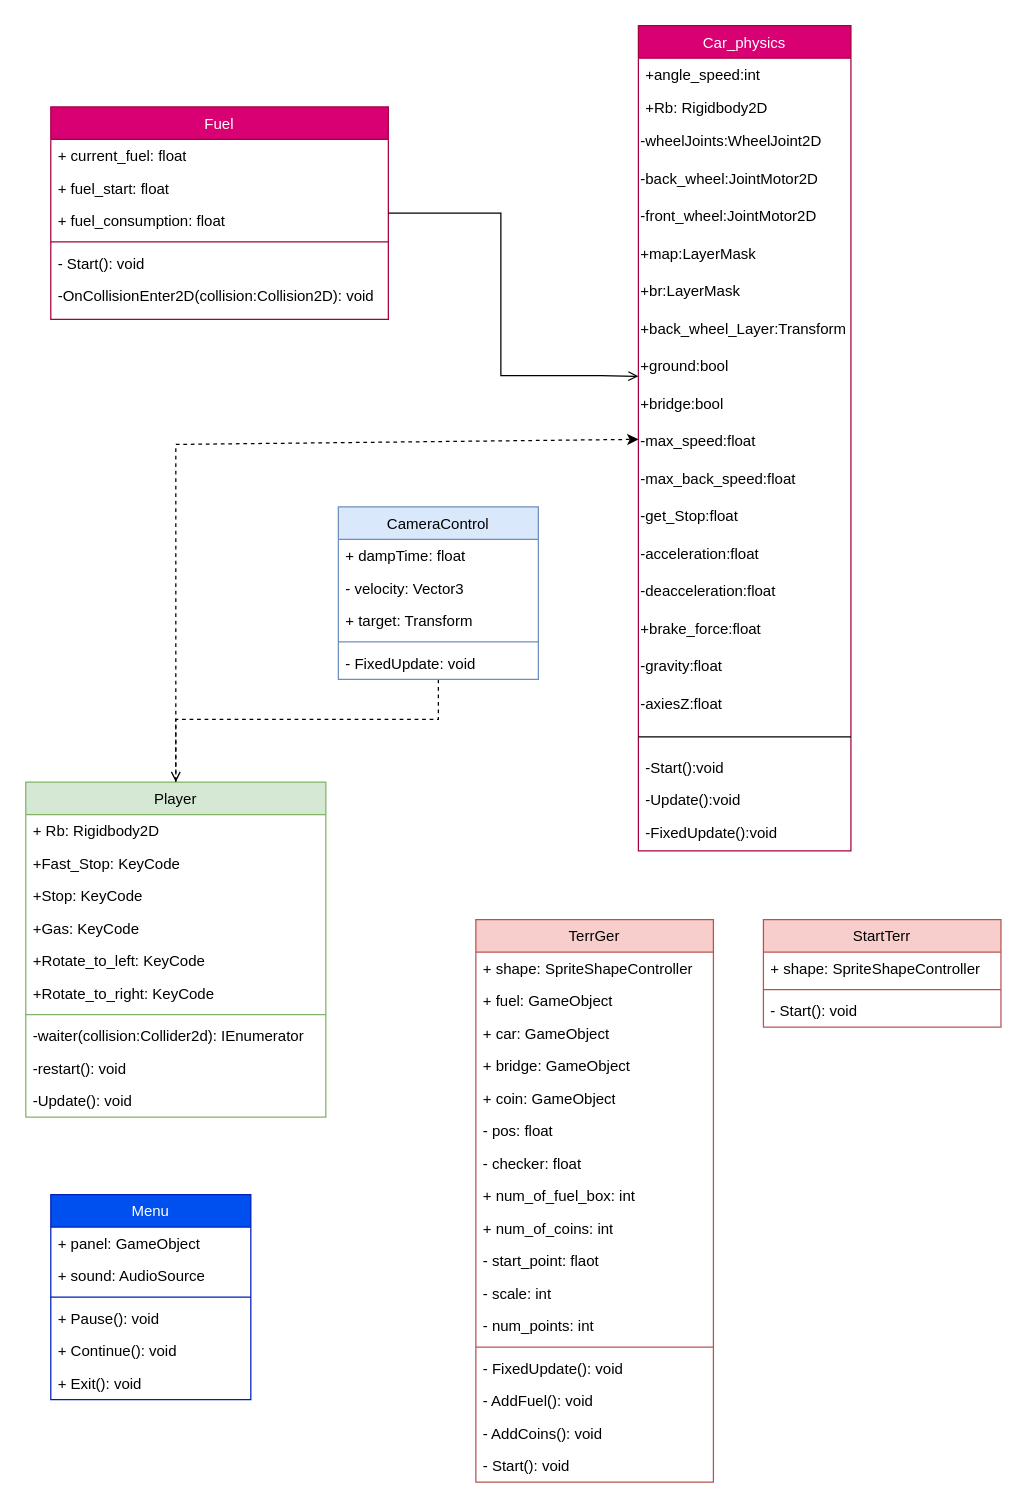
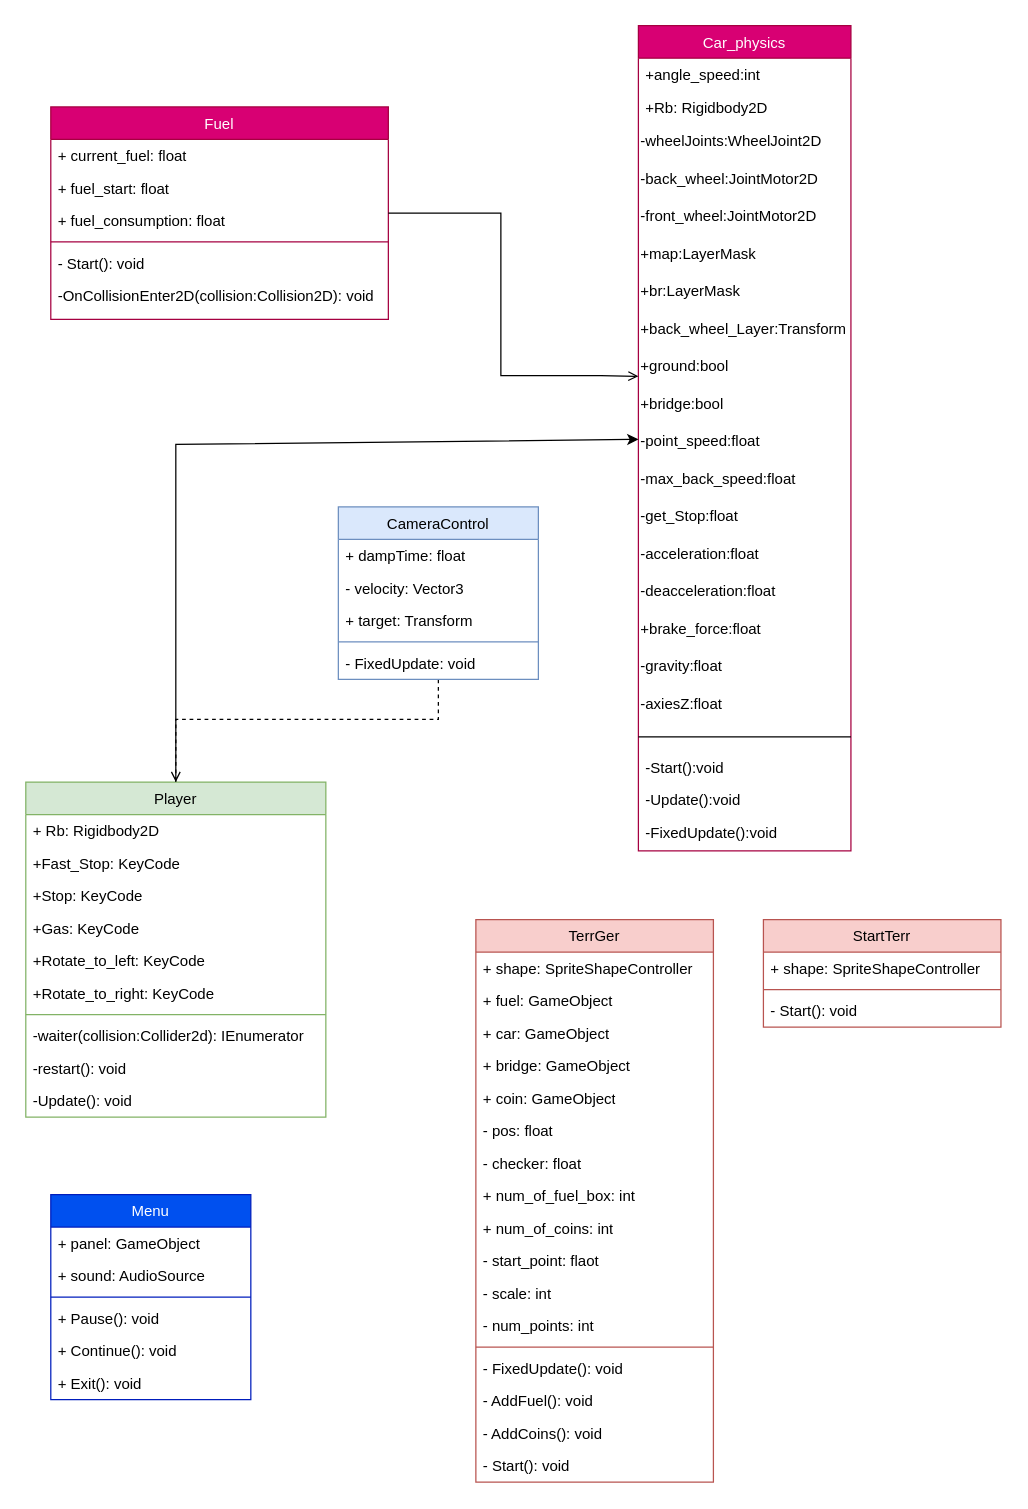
(704, 442) -> (710, 442)
(266, 443) -> (266, 443)
